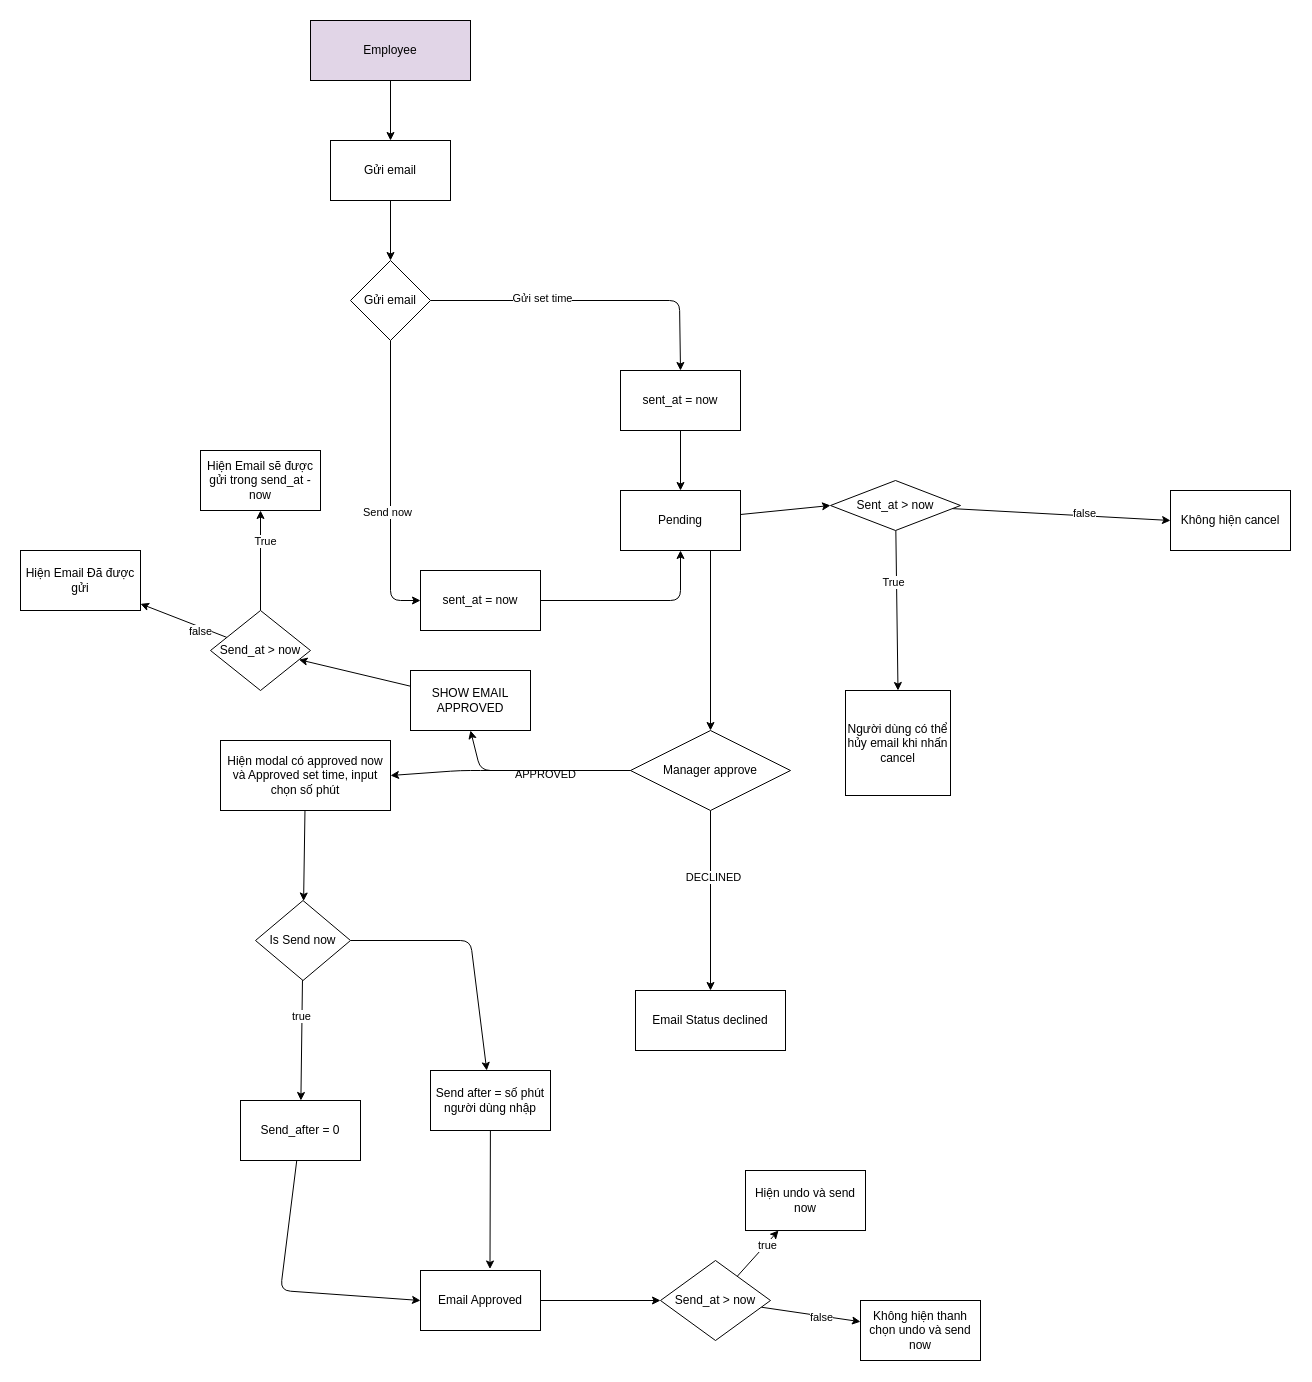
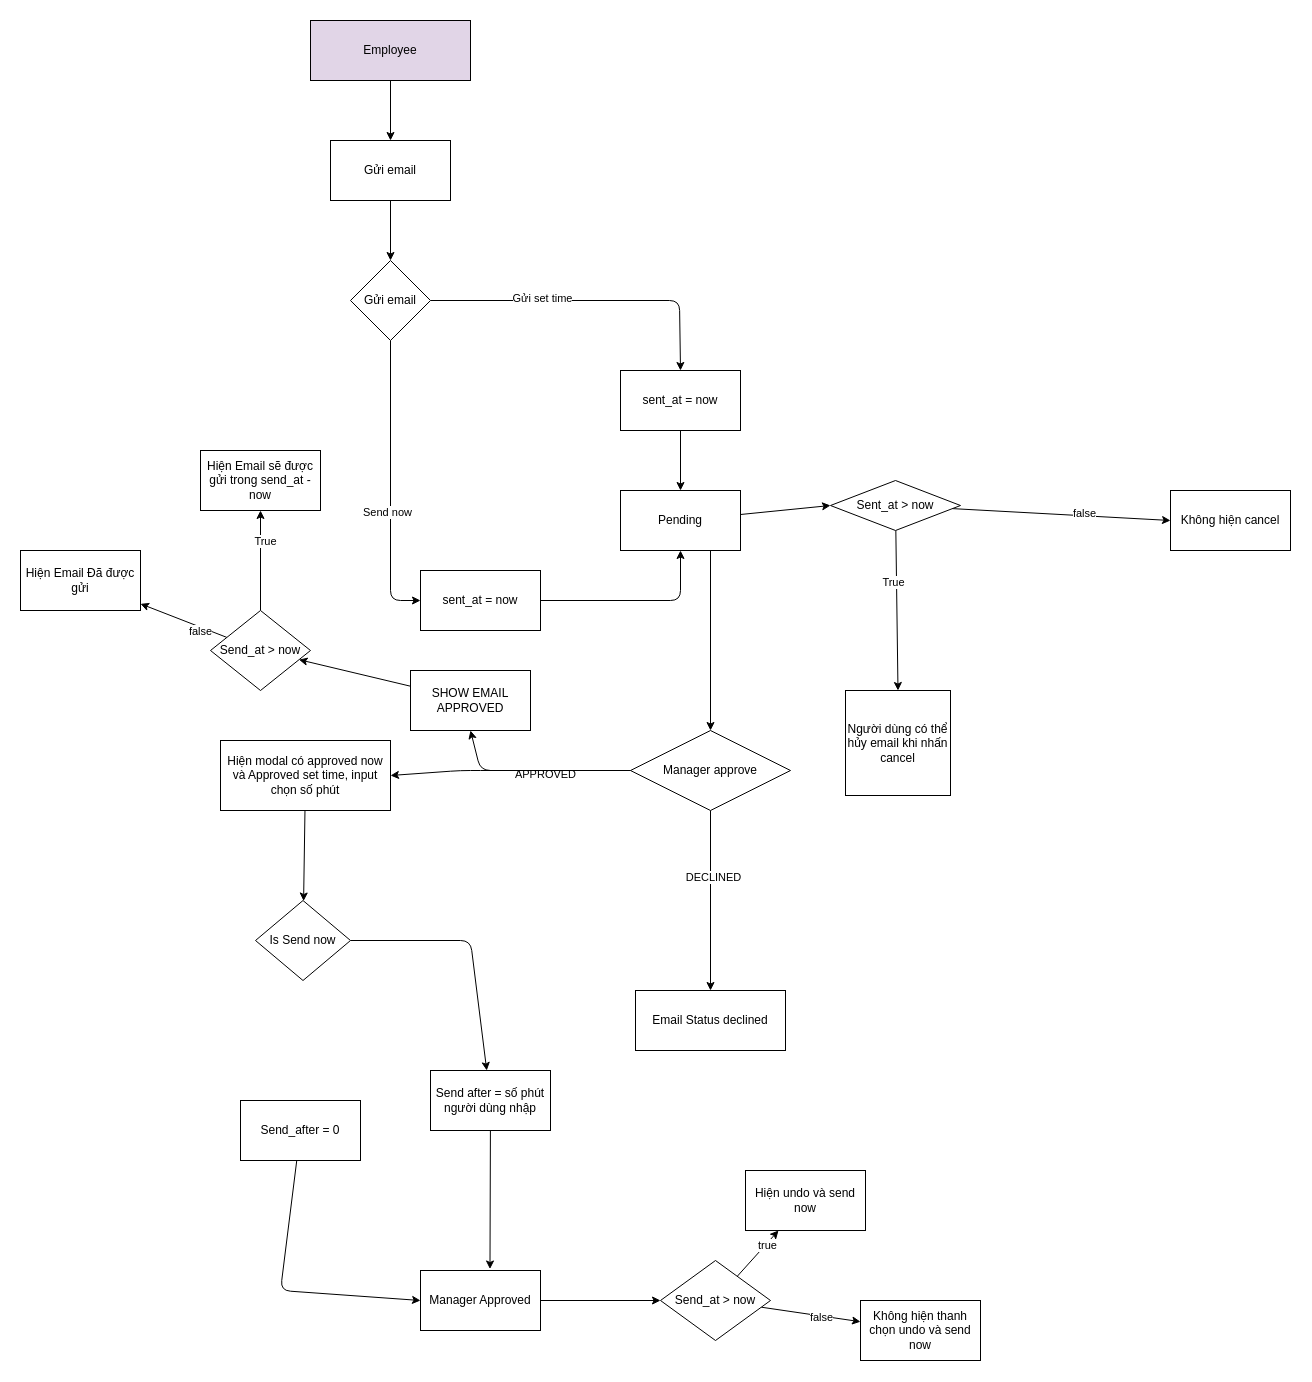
(302, 1037) -> none
(481, 1301) -> (481, 1301)
